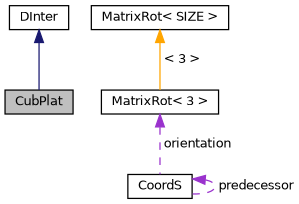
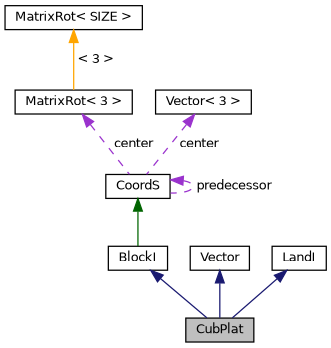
(39, 18) -> (220, 258)
none -> (203, 102)
(196, 144) -> (132, 144)
none -> (138, 258)
none -> (299, 258)
